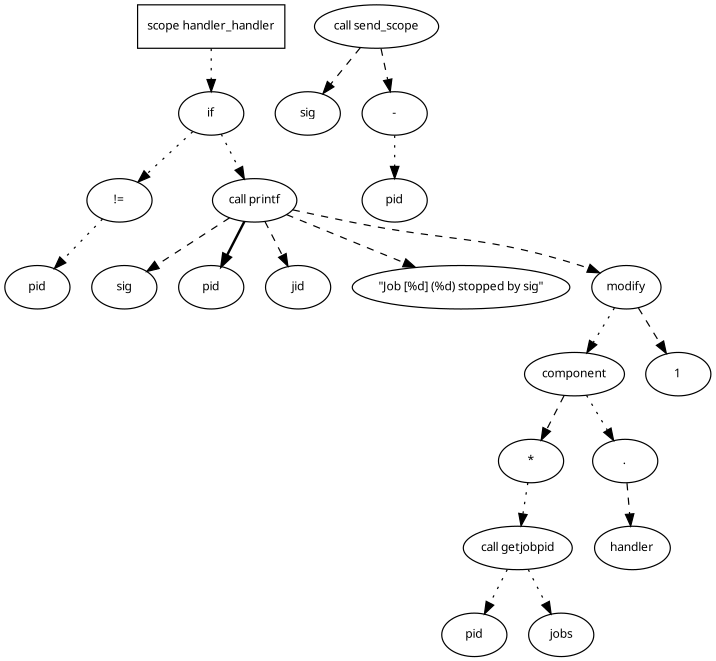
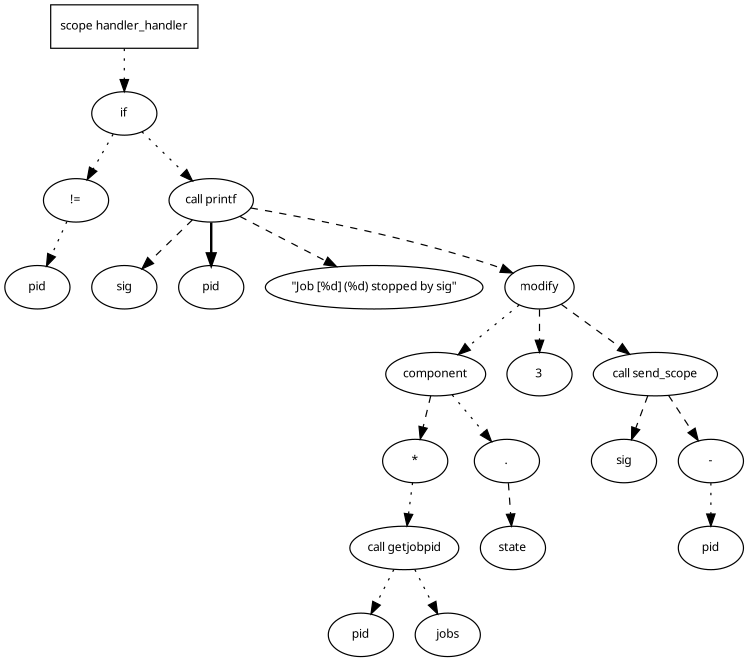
(298, 287) -> none
none -> (590, 326)
(678, 374) -> (540, 374)
(632, 548) -> (513, 548)
